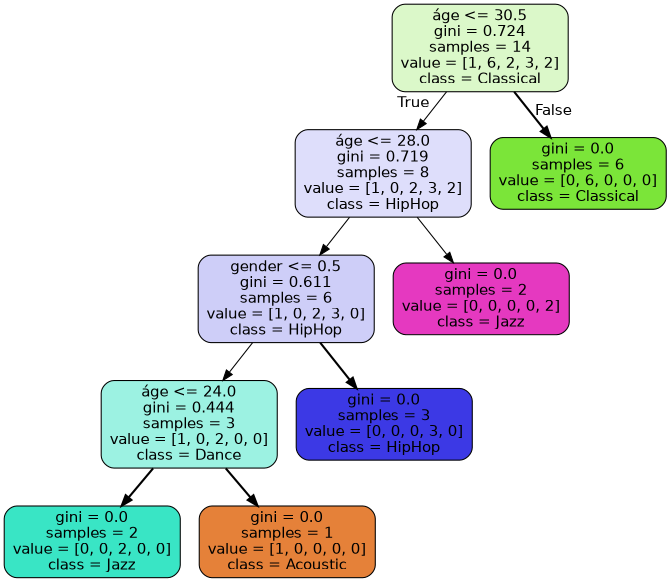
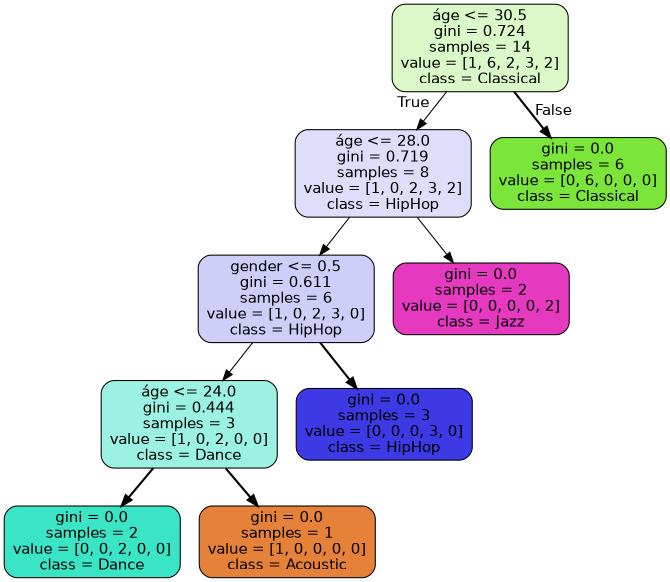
(92, 542) -> (92, 542)
